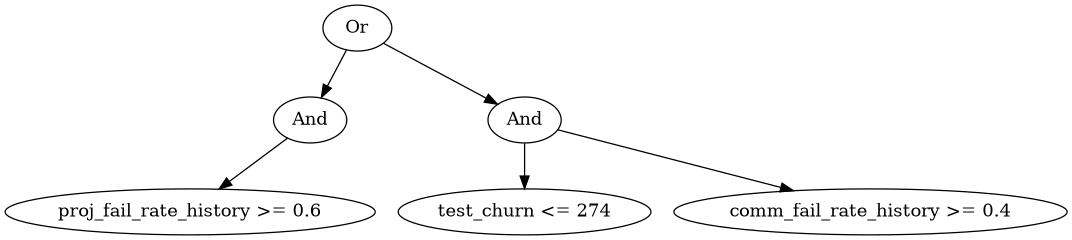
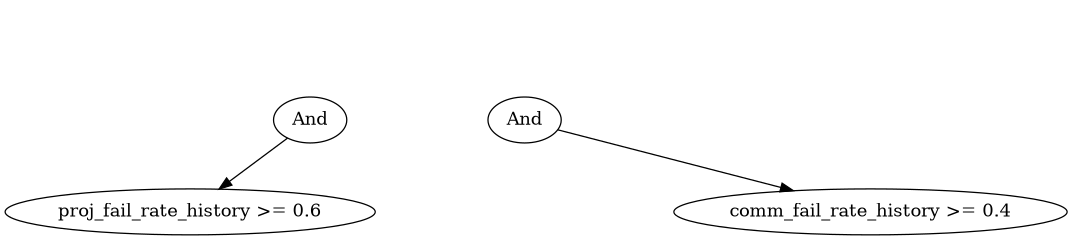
(357, 28) -> none
(525, 212) -> none
